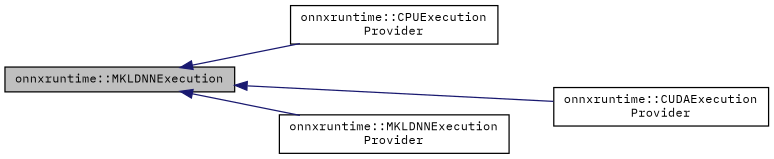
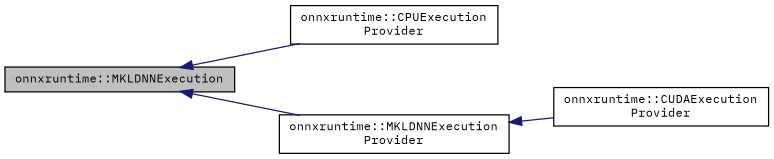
(400, 94) -> (538, 119)
